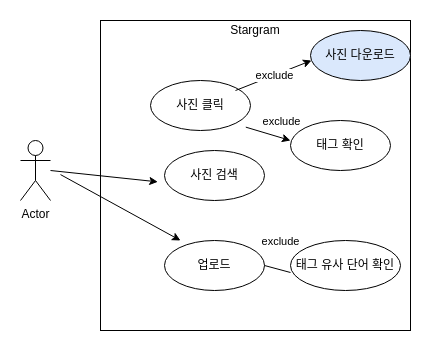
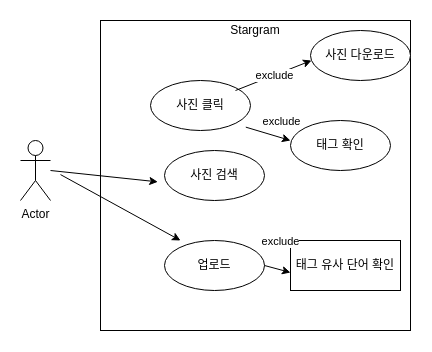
(361, 56) -> (361, 56)
(346, 266) -> (346, 266)
(285, 271) -> (282, 270)
